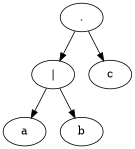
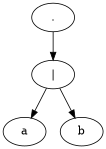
(110, 75) -> none
